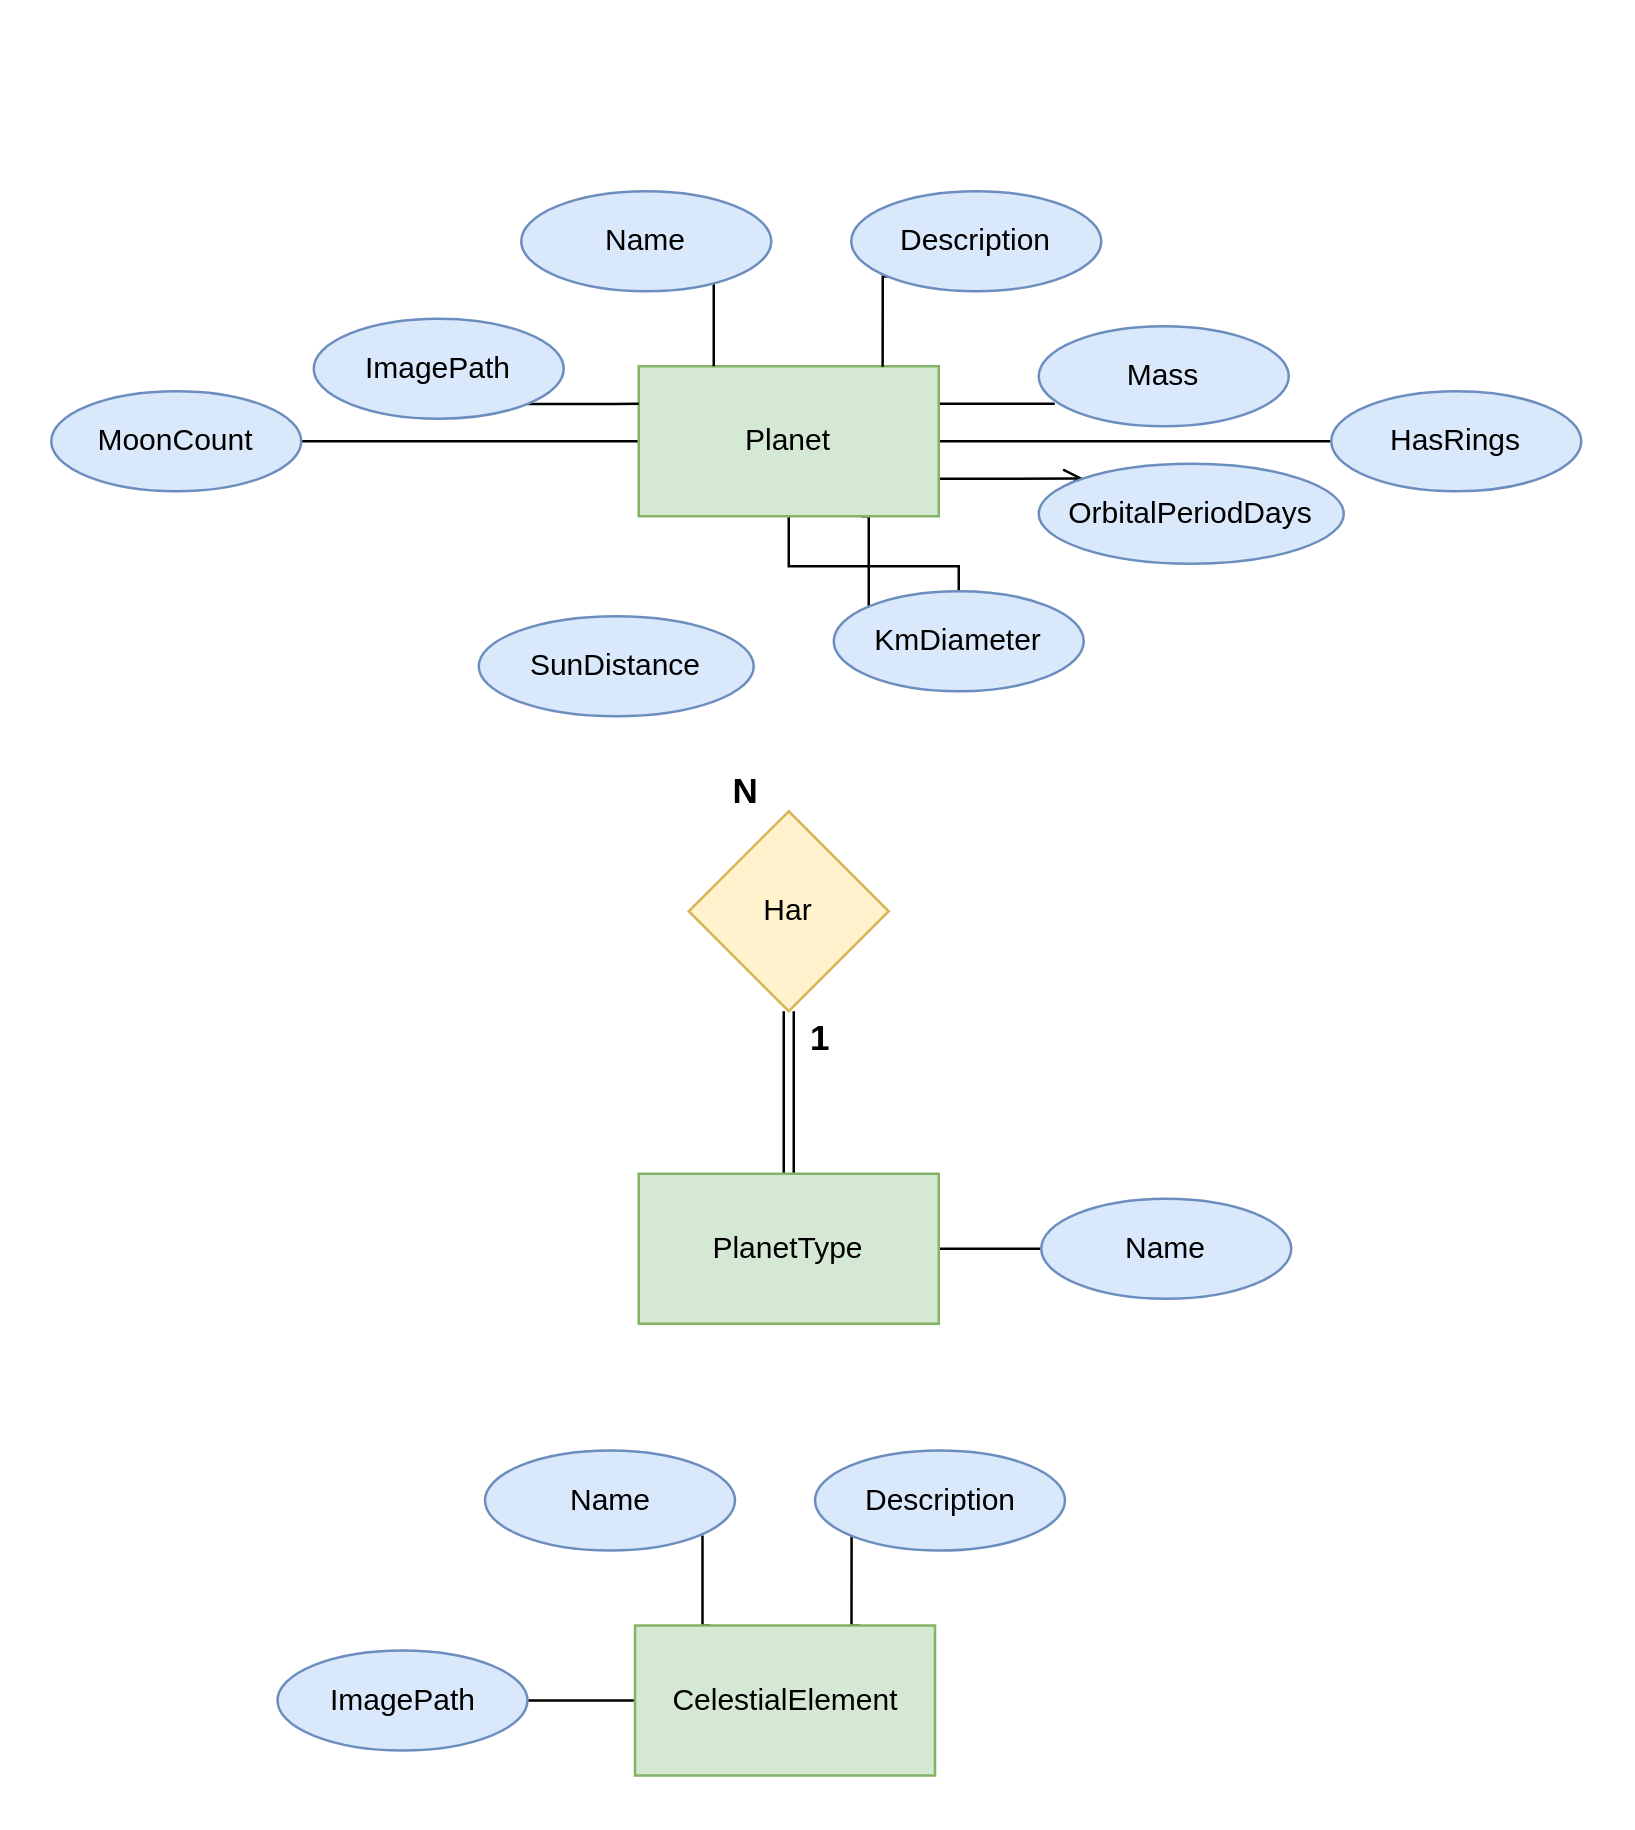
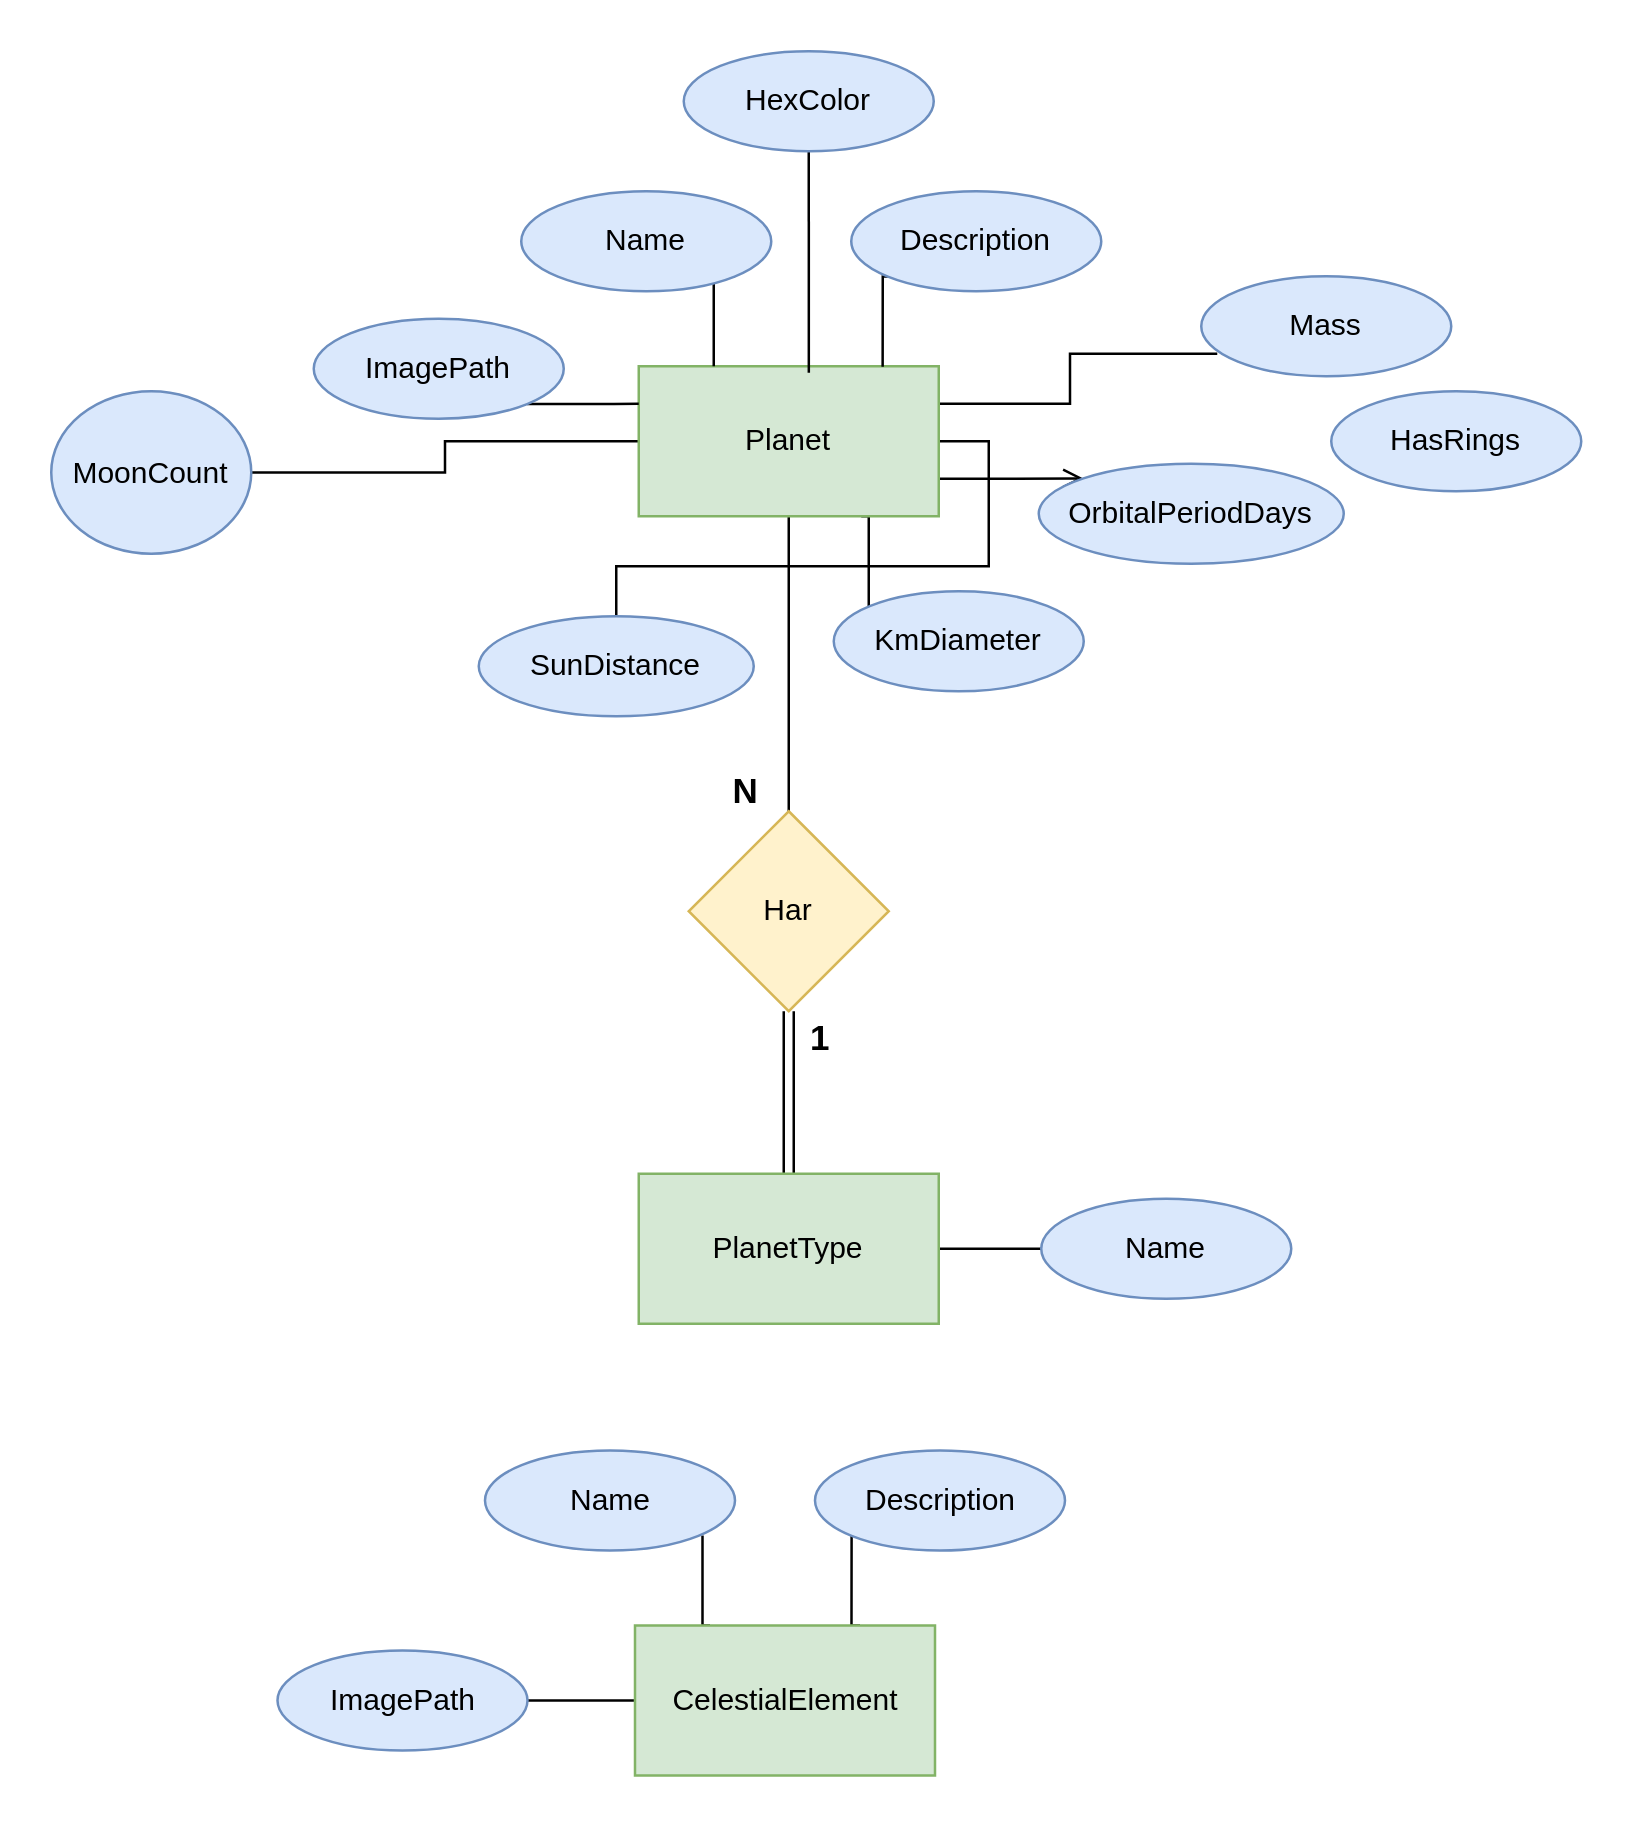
none -> (809, 101)
none -> (809, 261)
(1164, 376) -> (1326, 326)
(176, 441) -> (151, 473)
(1158, 441) -> (675, 566)
(959, 580) -> (789, 690)
